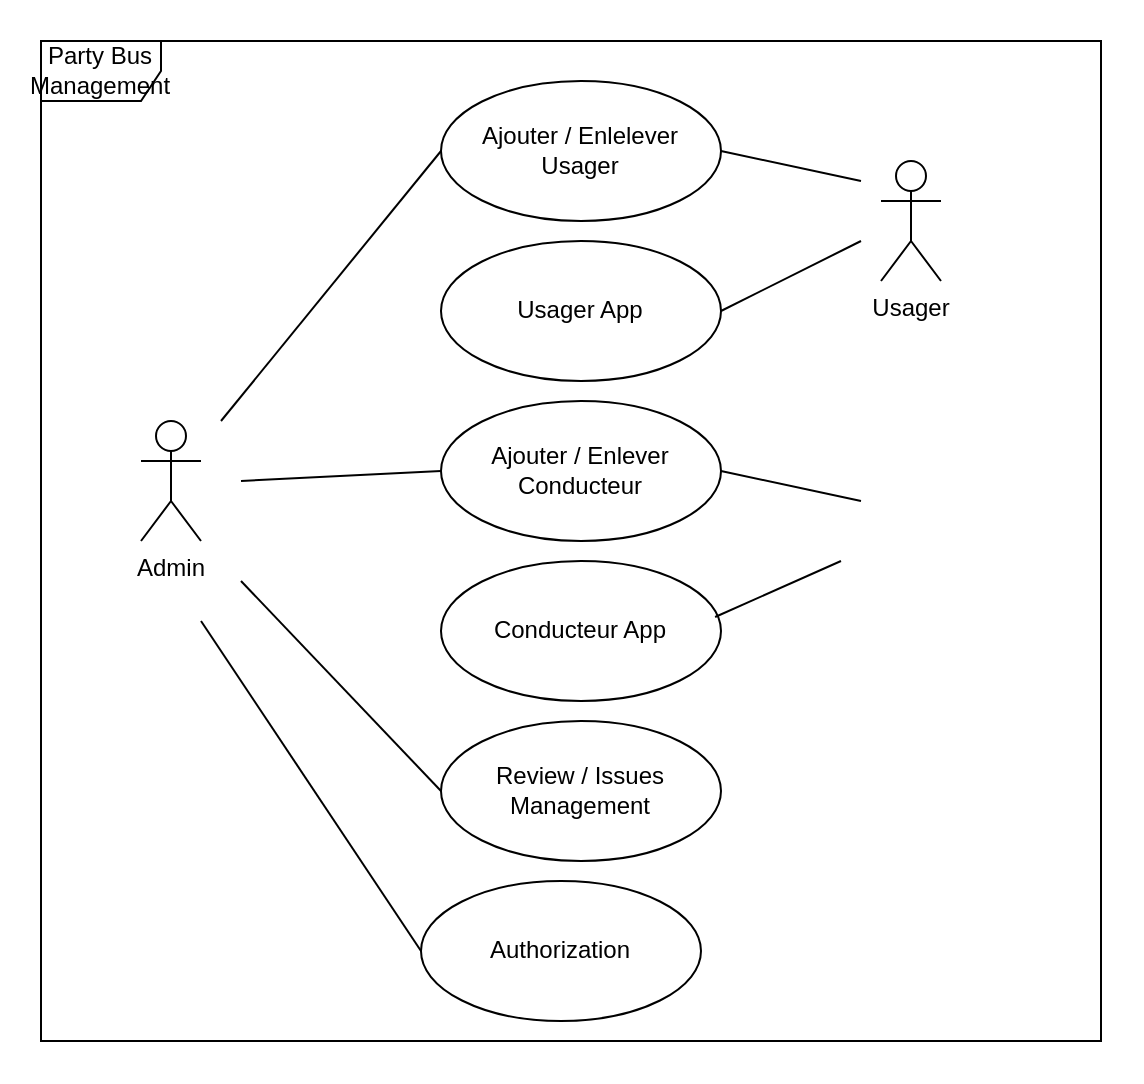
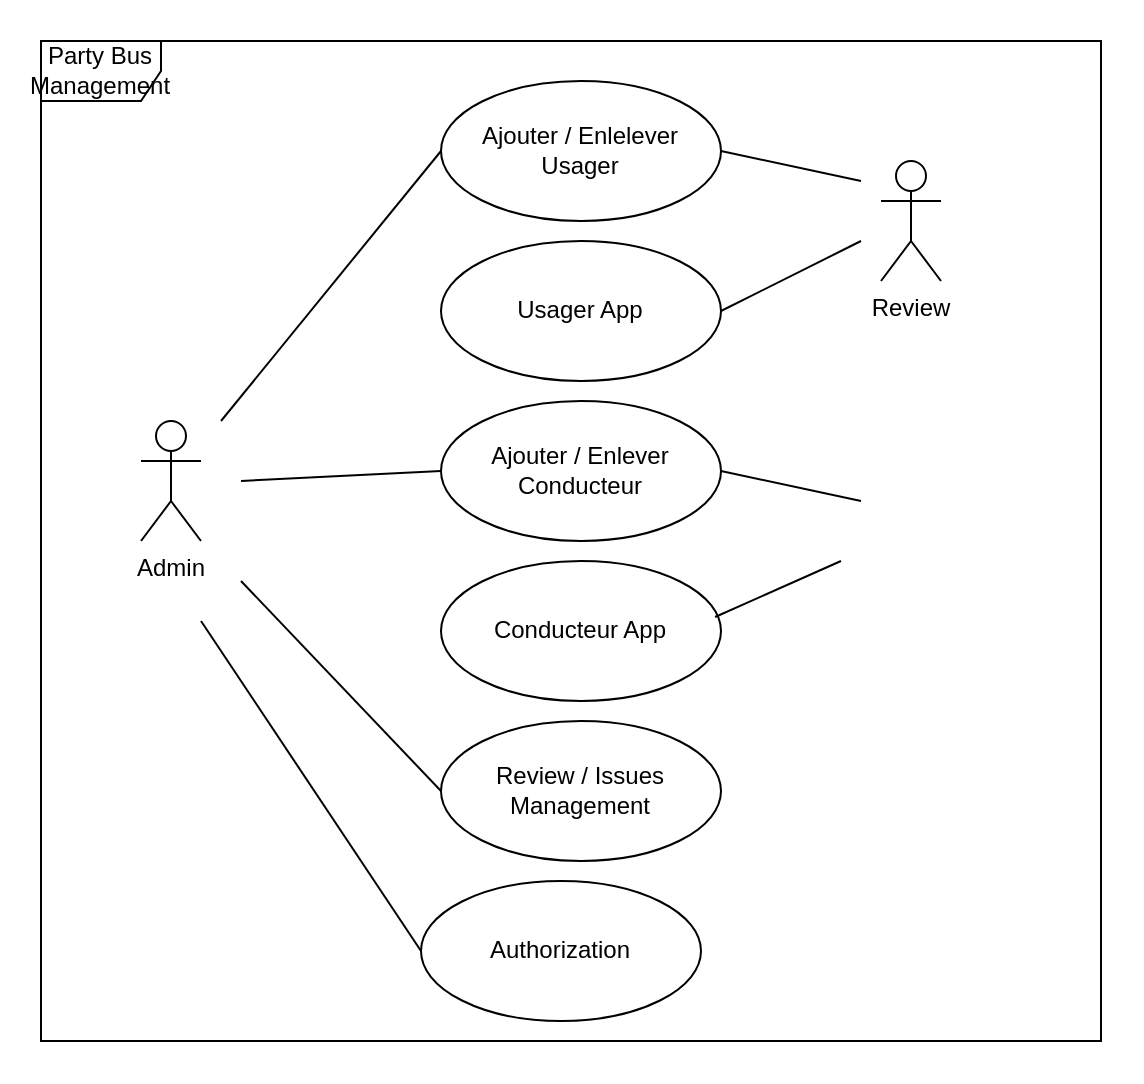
(912, 309) -> (912, 309)
